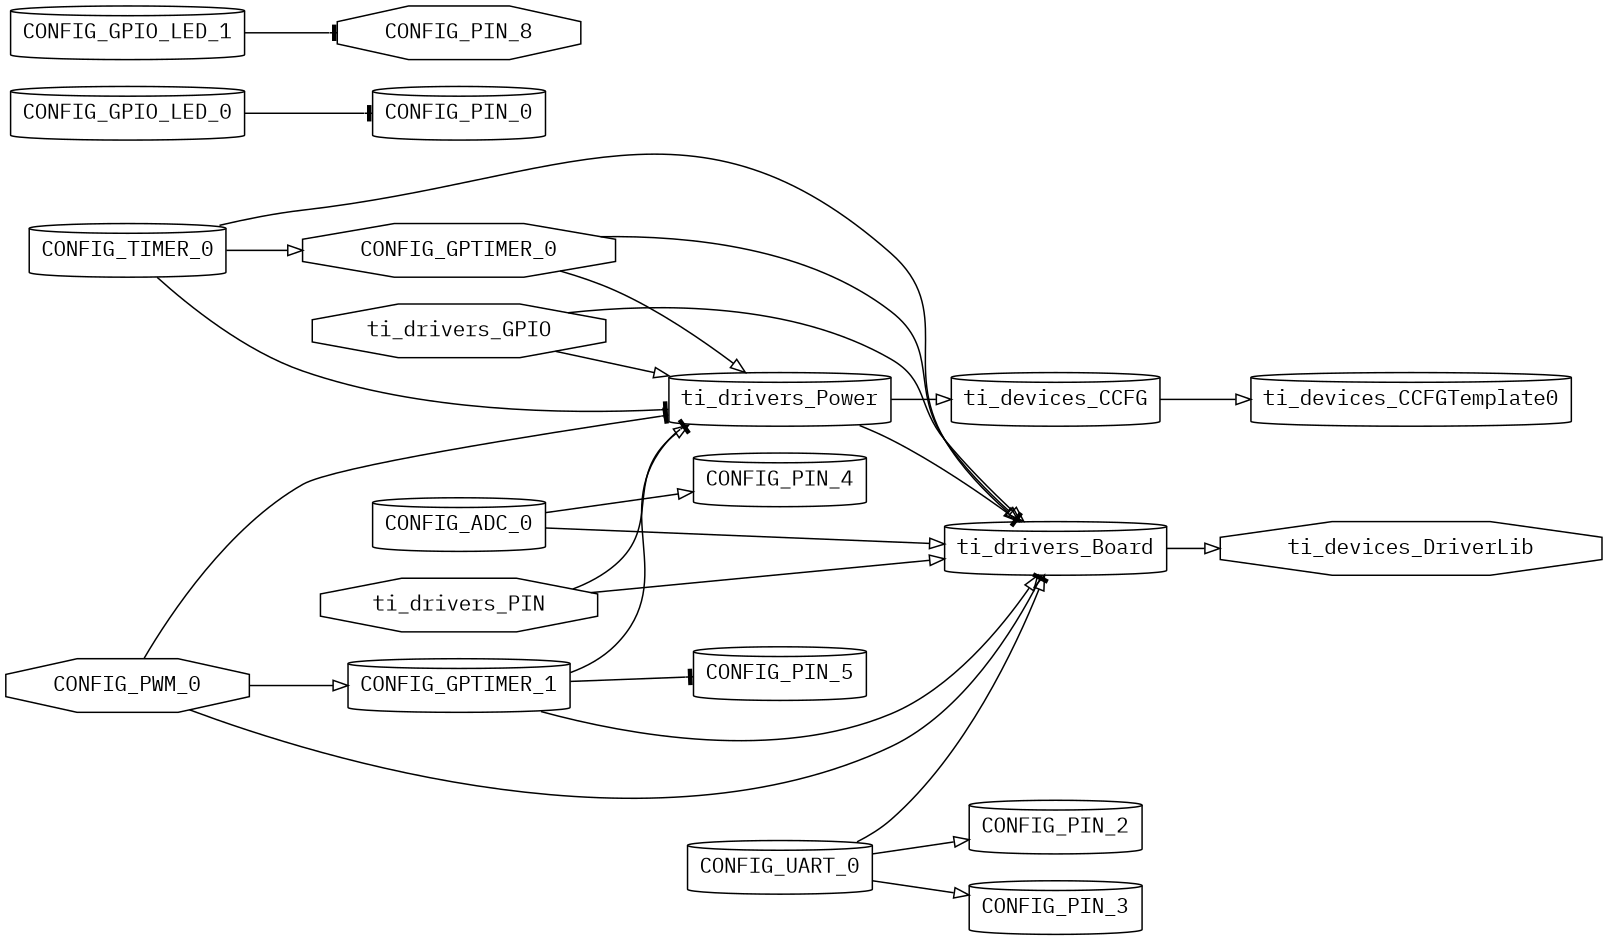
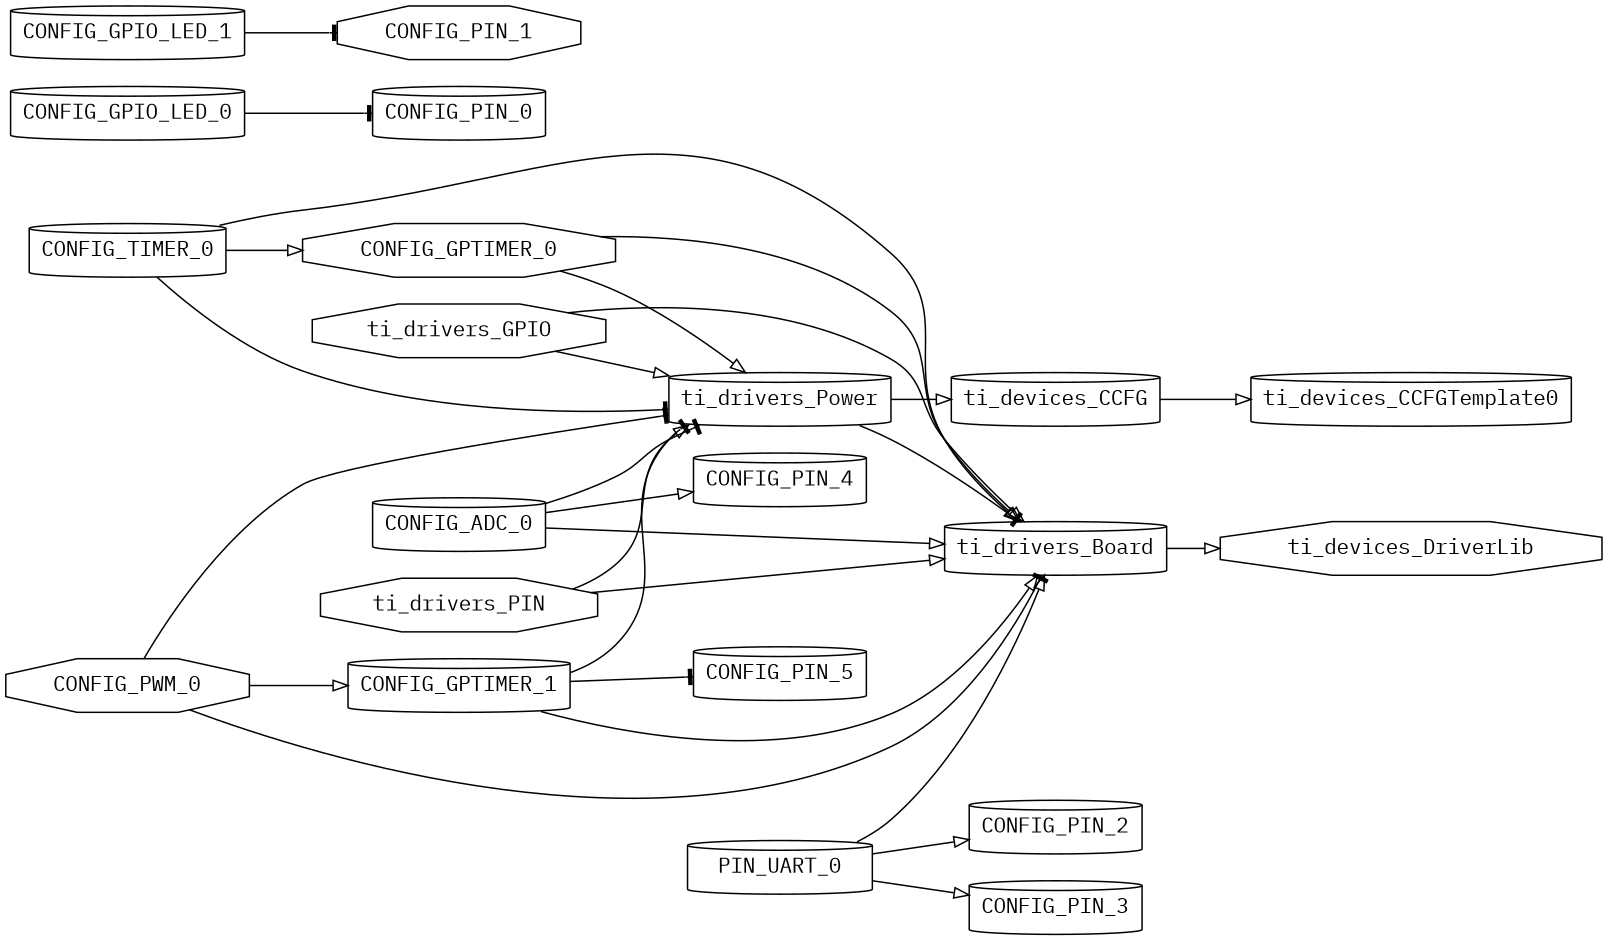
(459, 33) -> (459, 33)
none -> (623, 473)
(780, 867) -> (780, 867)
